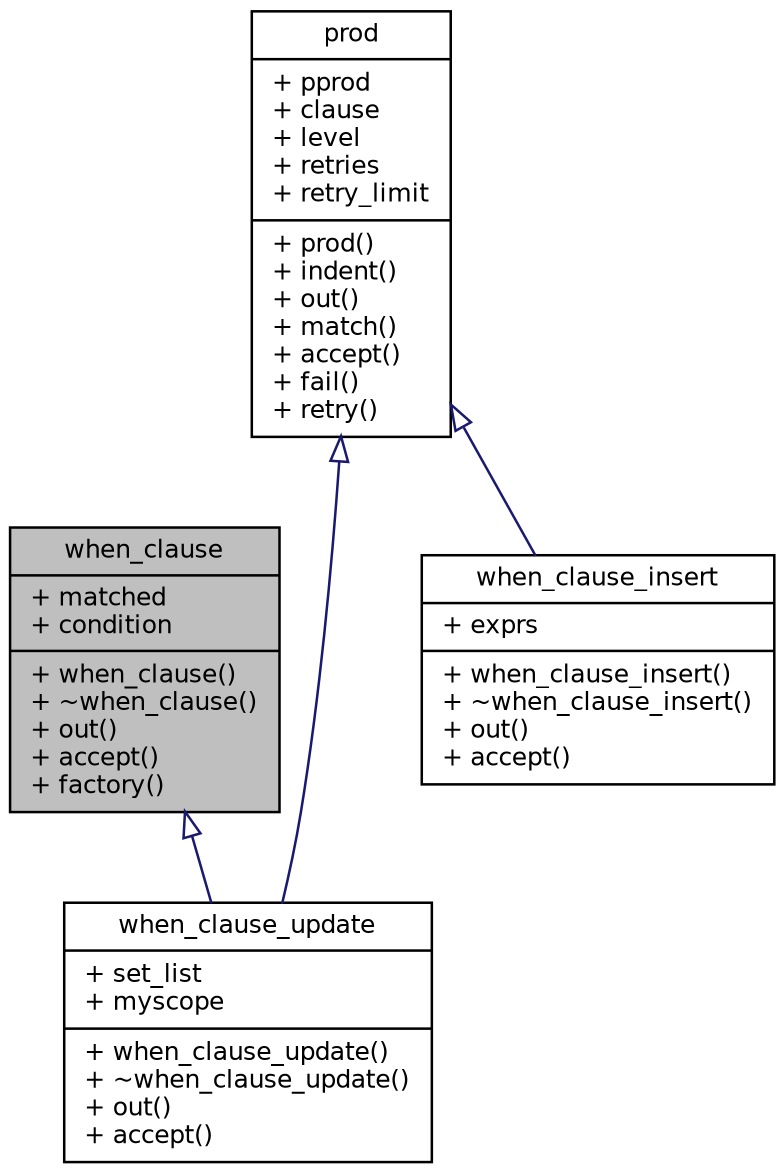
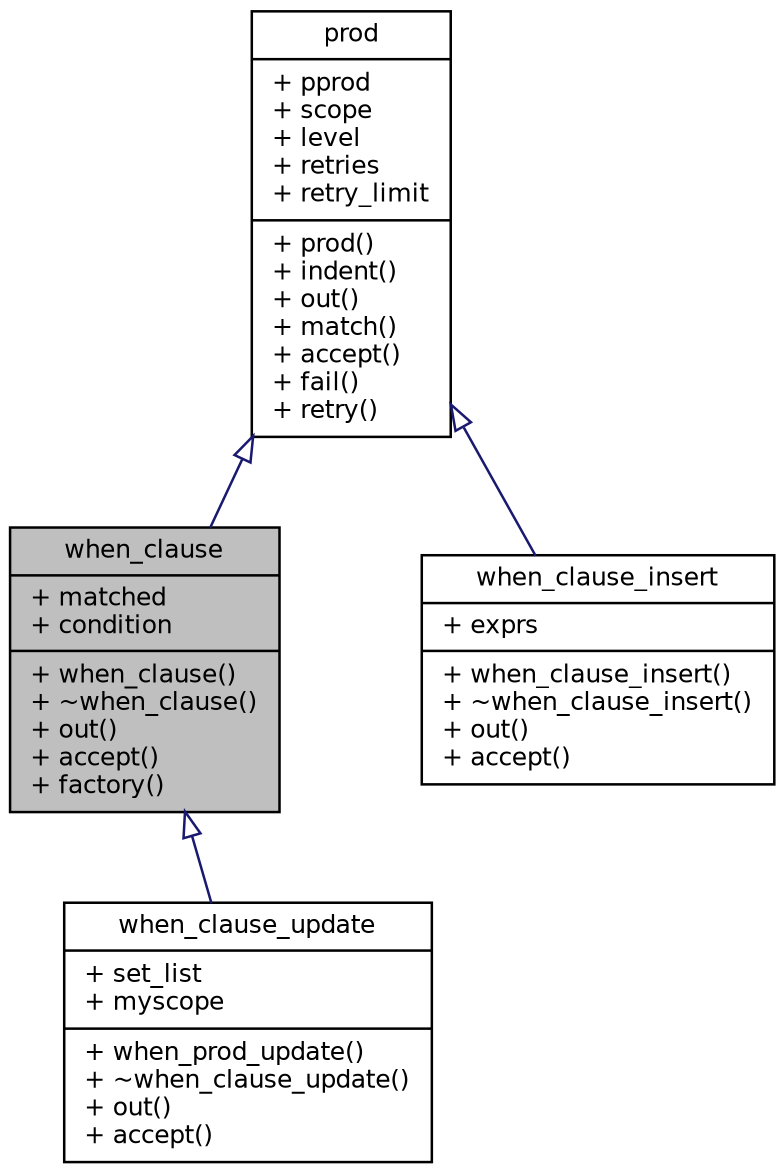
(326, 111) -> (322, 111)
(319, 684) -> (226, 493)
(237, 1053) -> (225, 1053)
